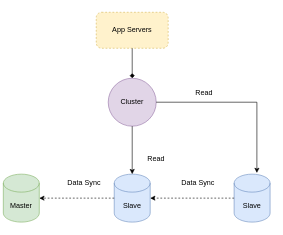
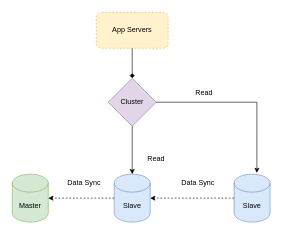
(132, 102) -> (132, 102)
(21, 198) -> (30, 198)
